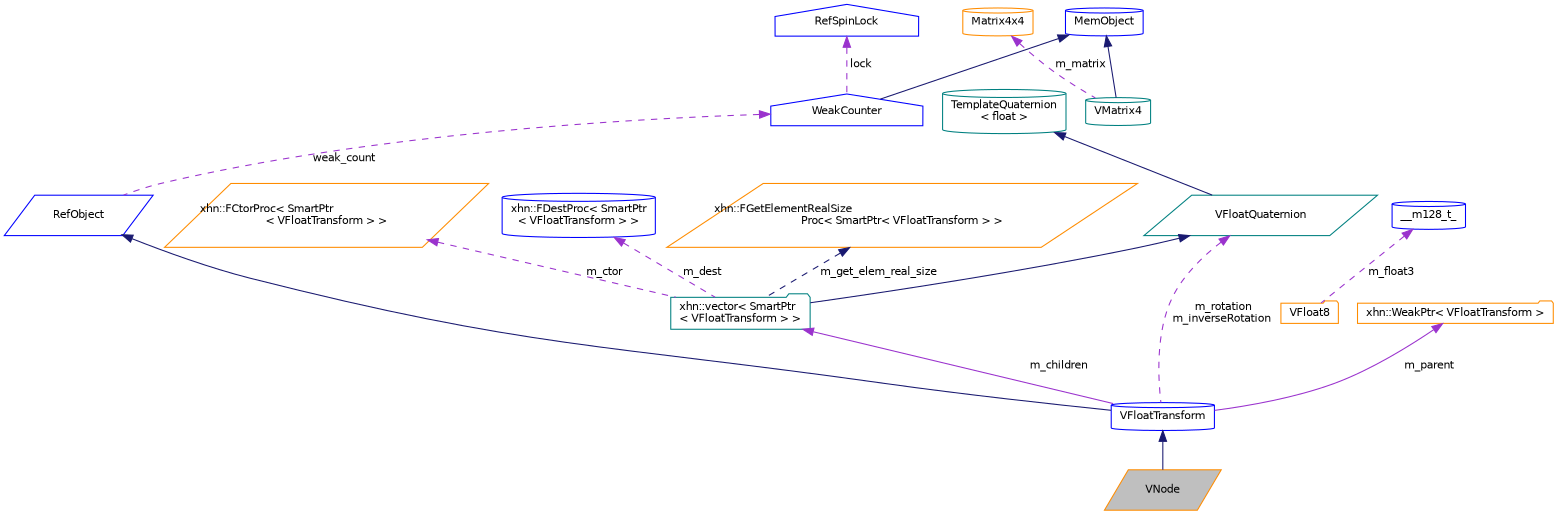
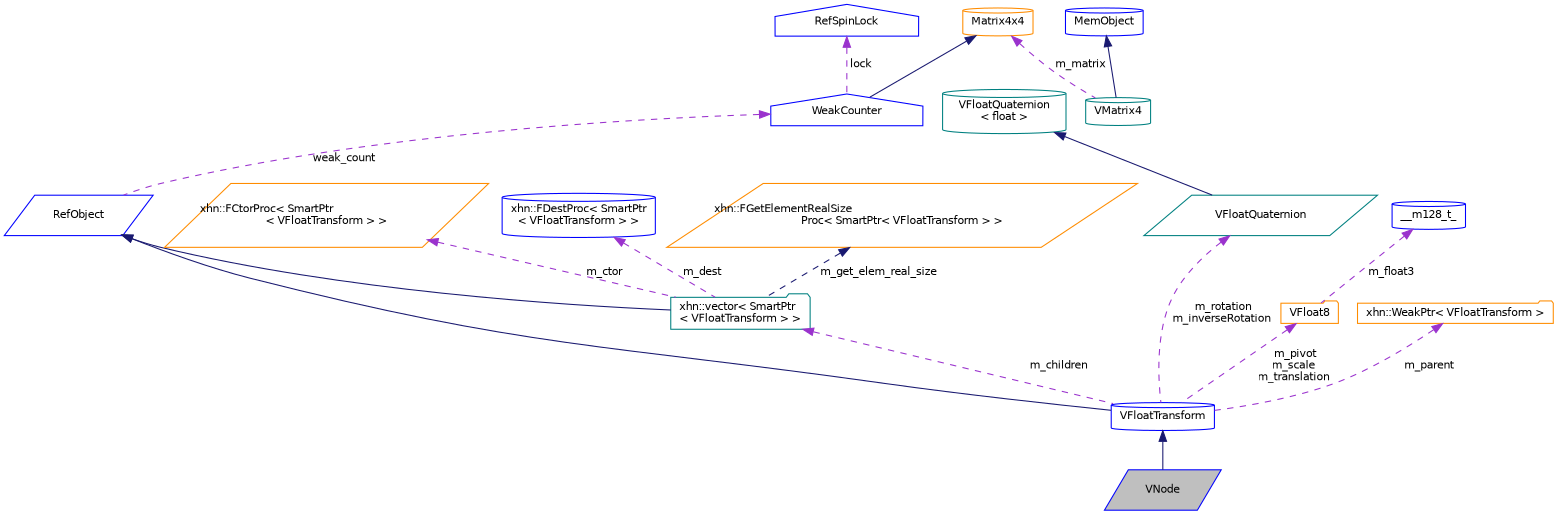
(970, 69) -> (918, 69)
(1004, 112) -> (1004, 112)
(995, 274) -> (399, 288)
none -> (1235, 366)
(963, 368) -> (963, 368)
(1330, 385) -> (1330, 385)
(1163, 490) -> (1163, 490)
